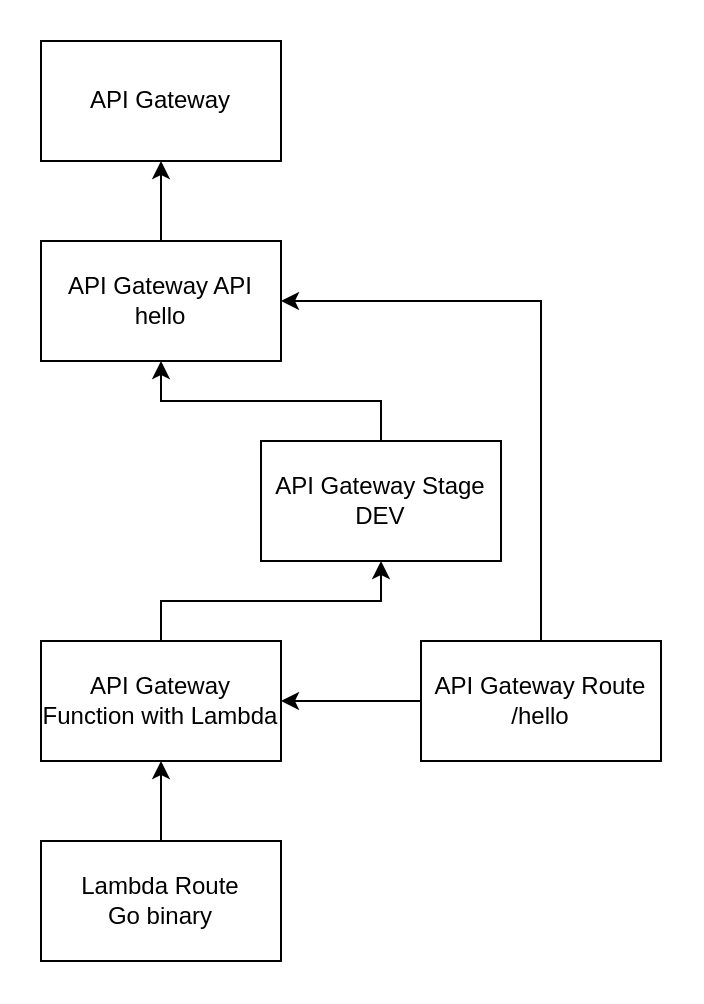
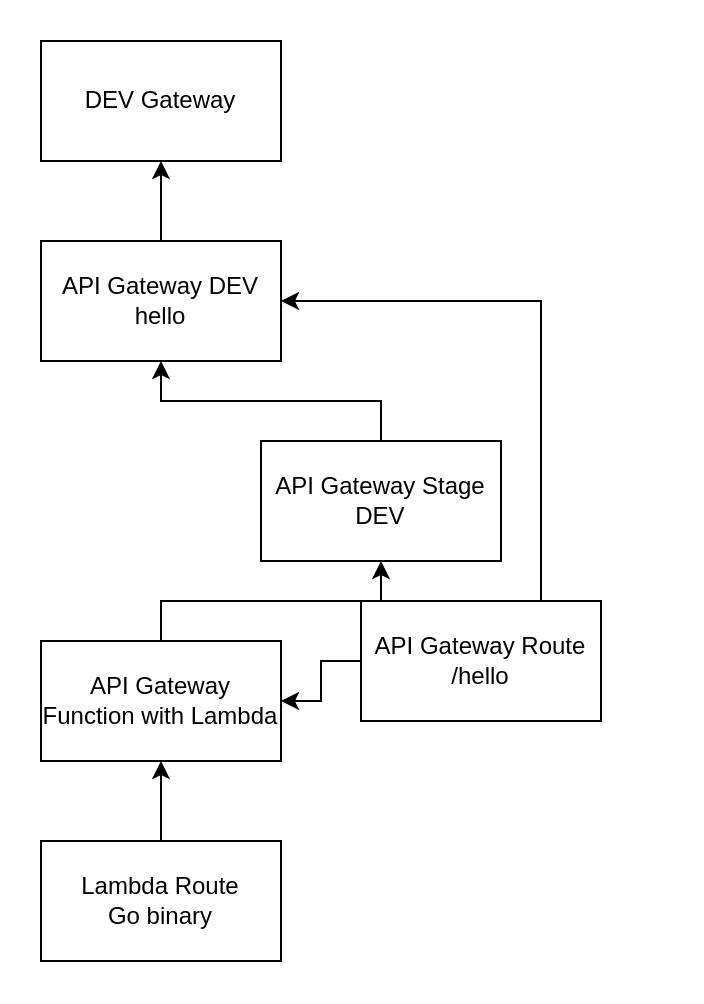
(161, 101) -> (161, 101)
(161, 301) -> (161, 301)
(541, 701) -> (481, 661)
